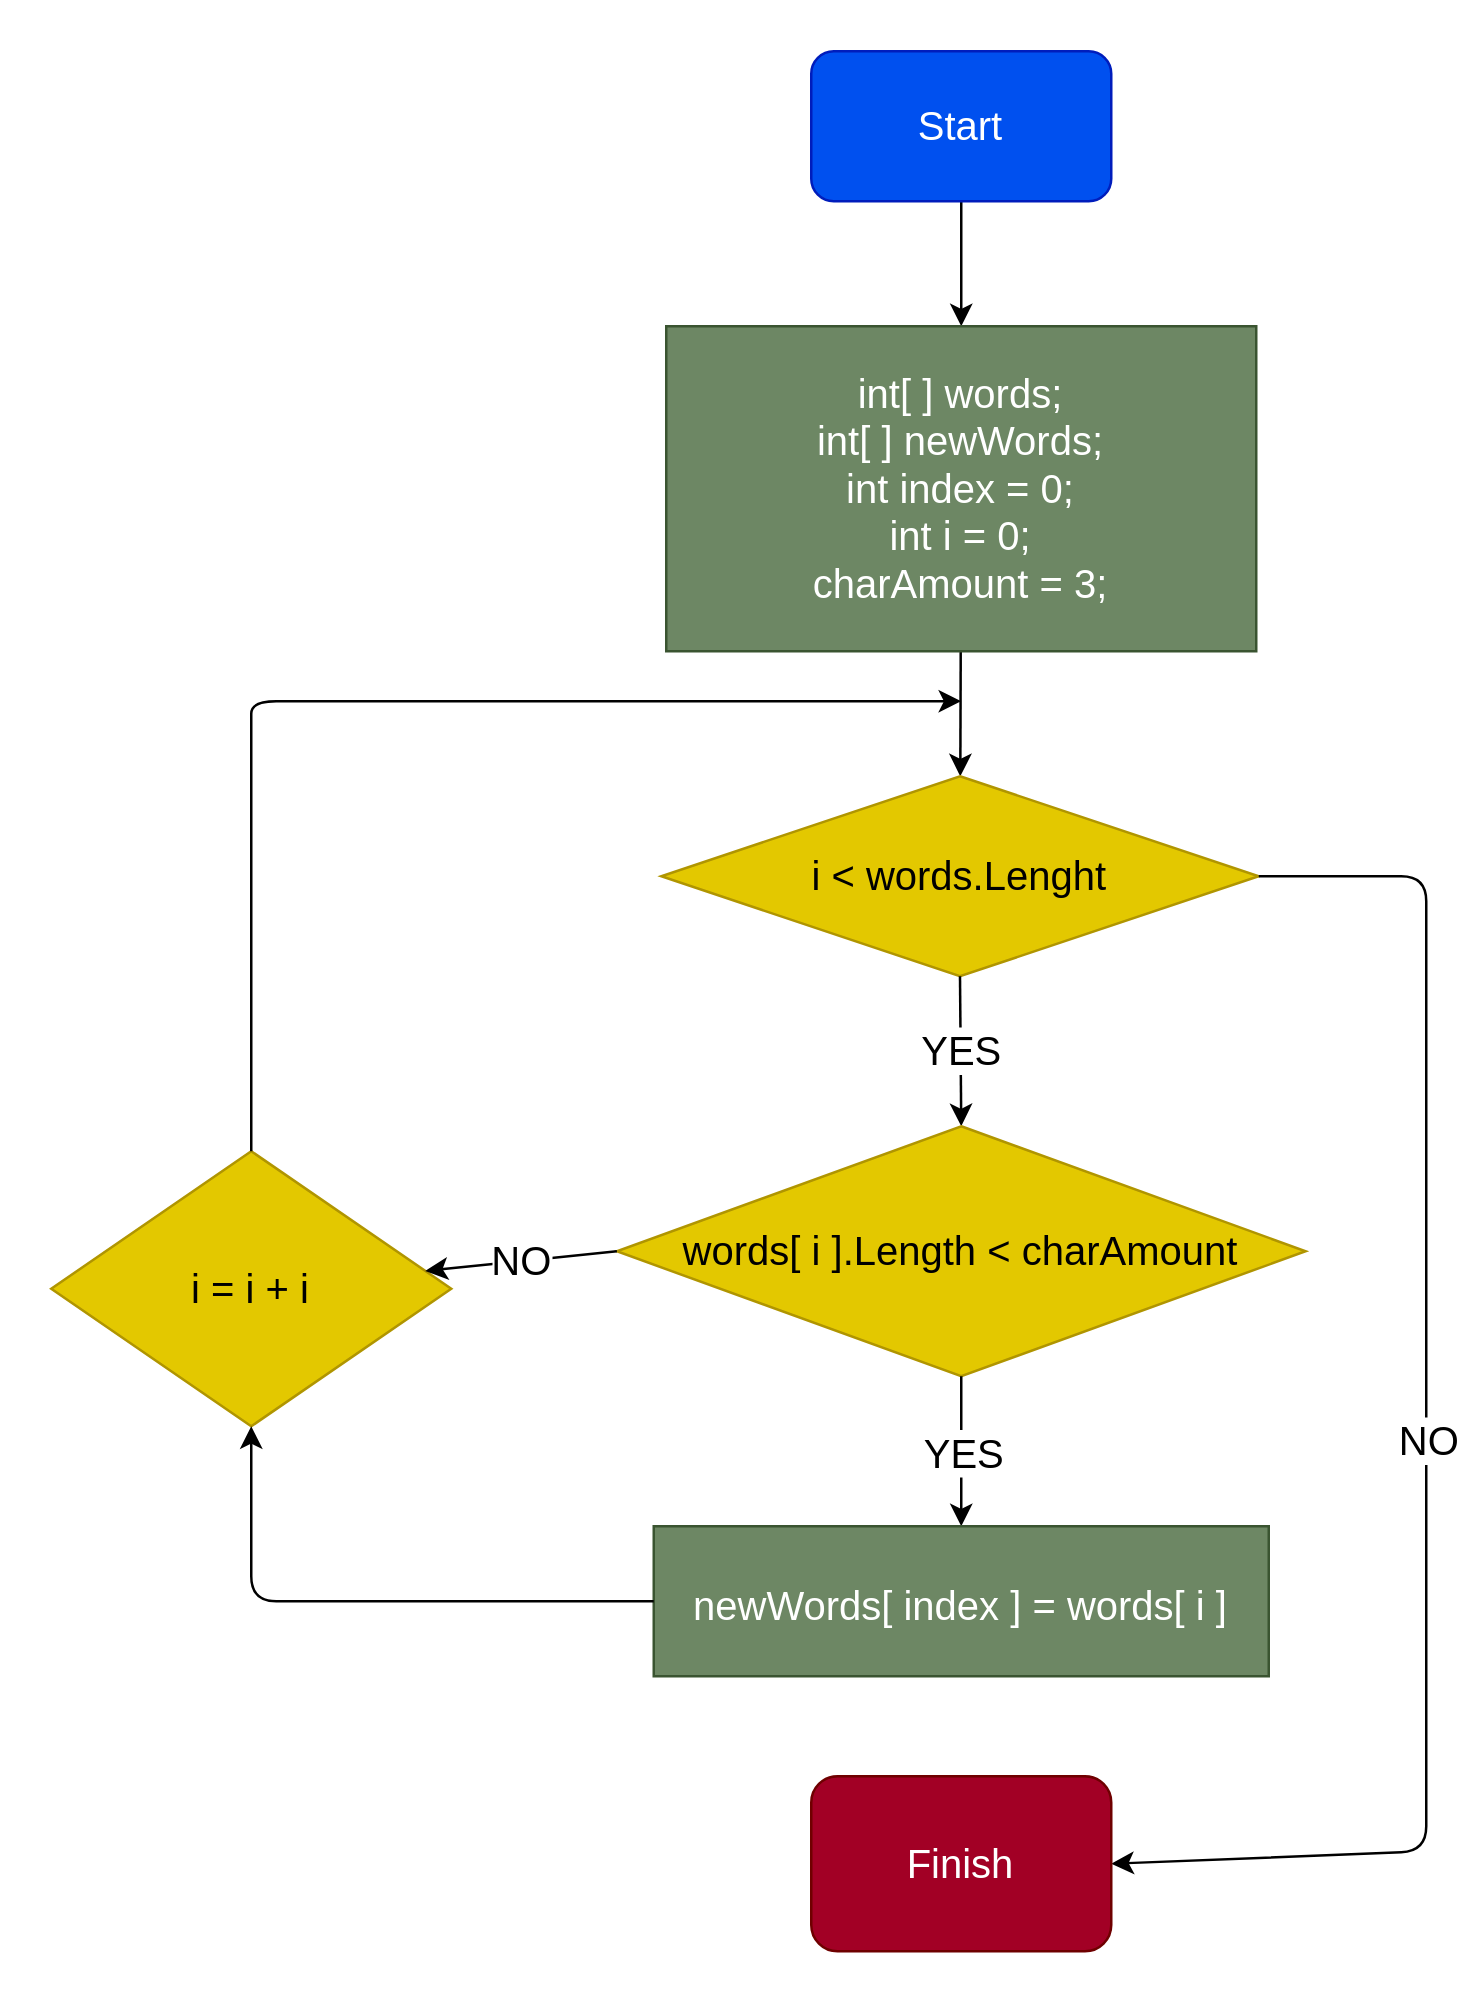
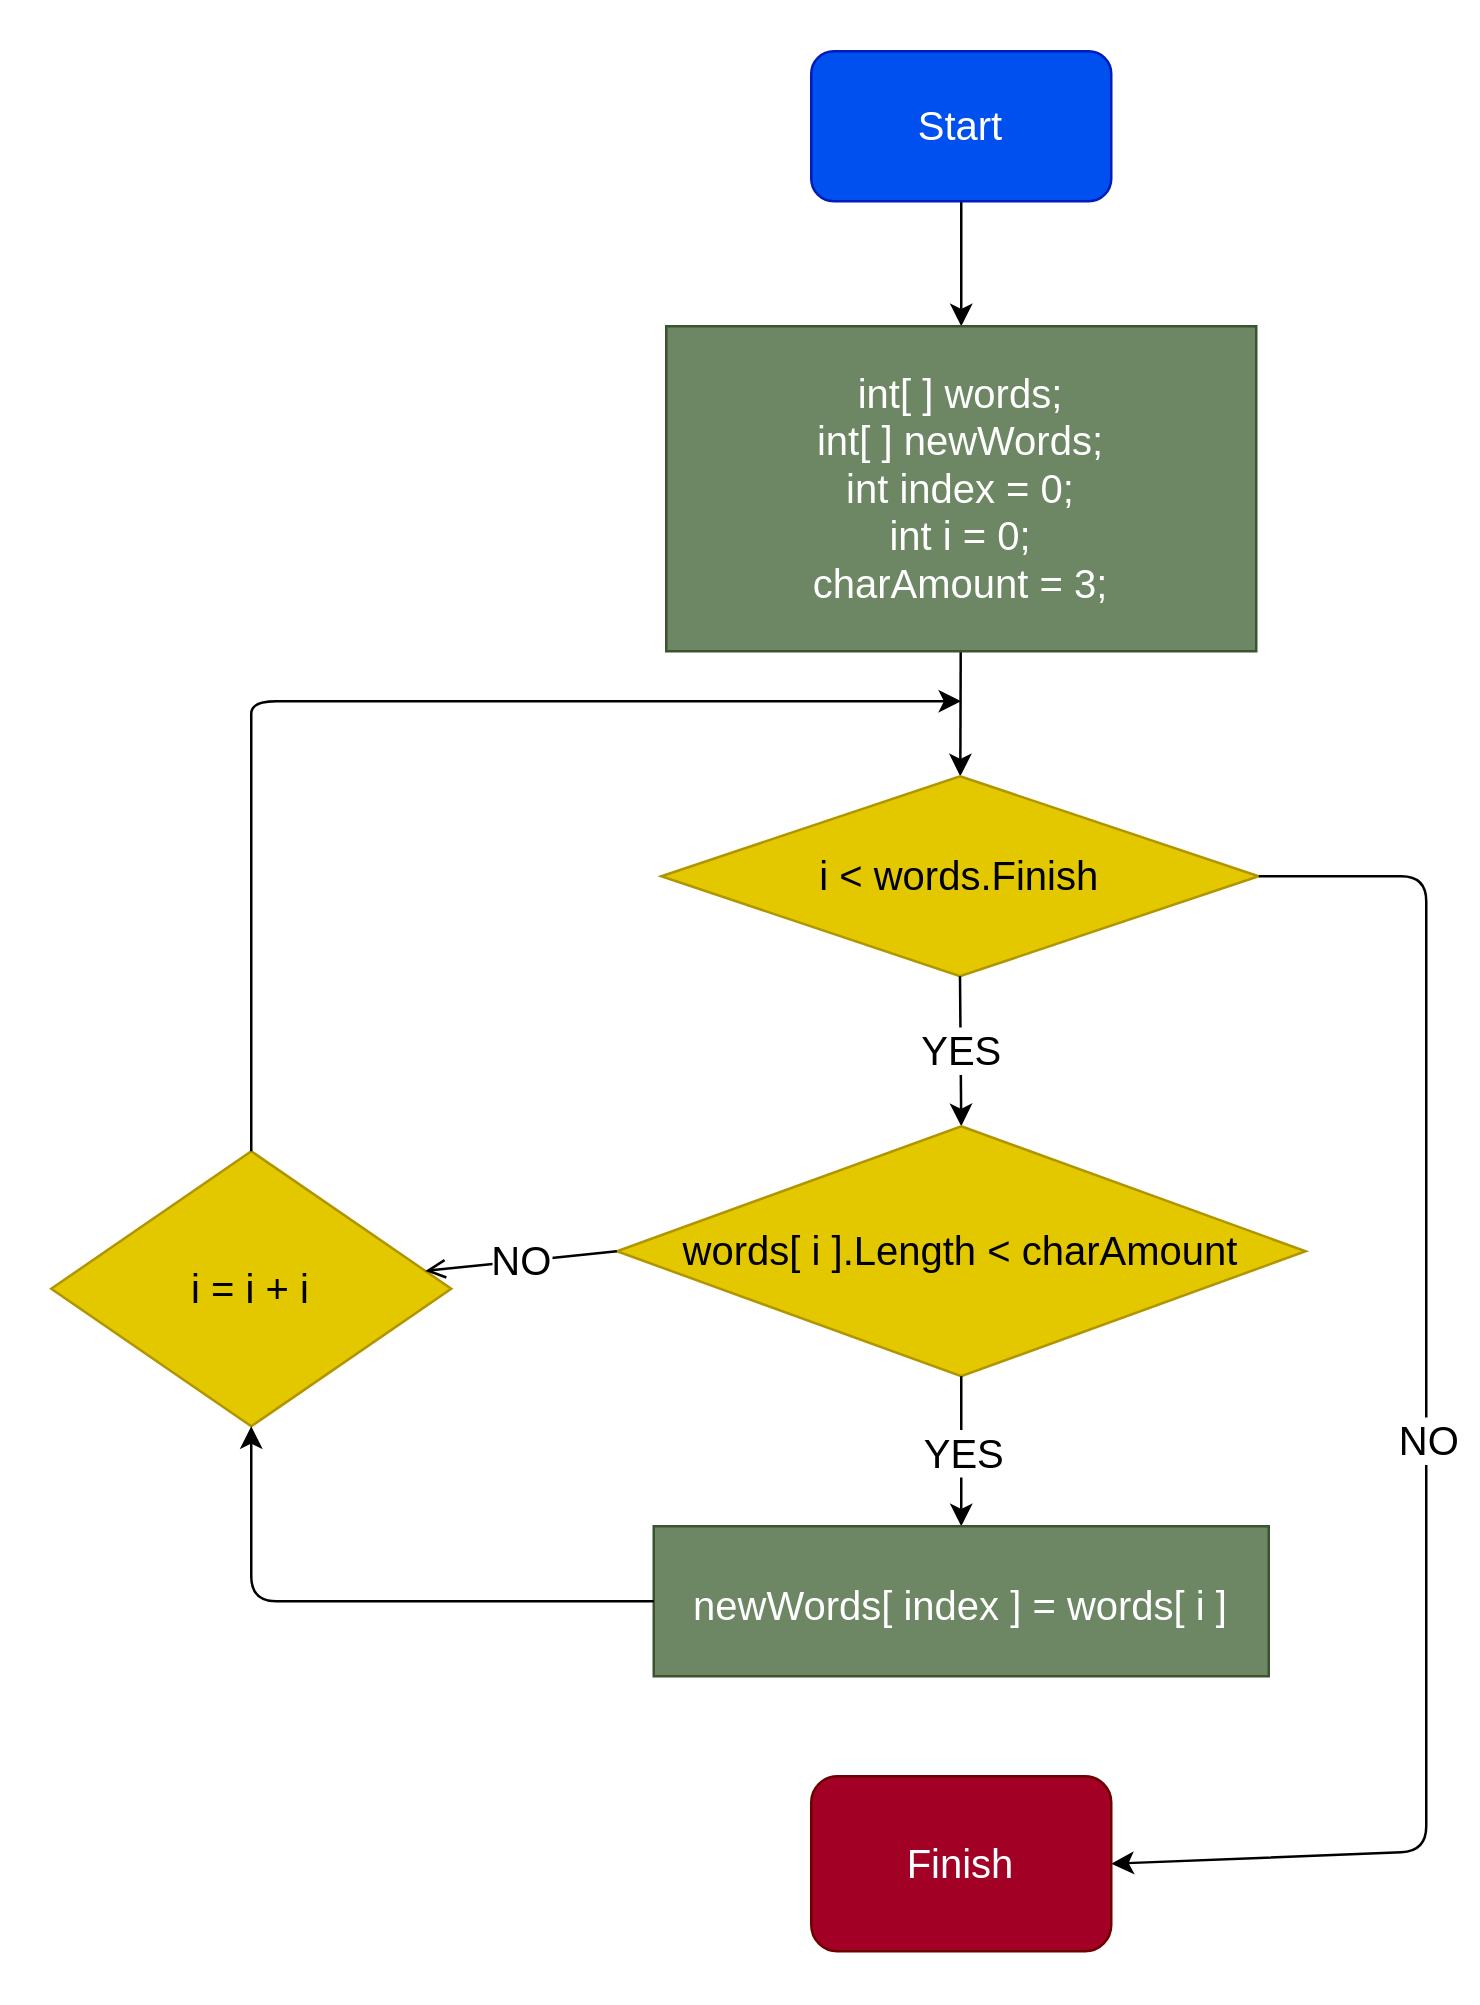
(960, 876) -> (960, 876)
(443, 1269) -> (439, 1270)
